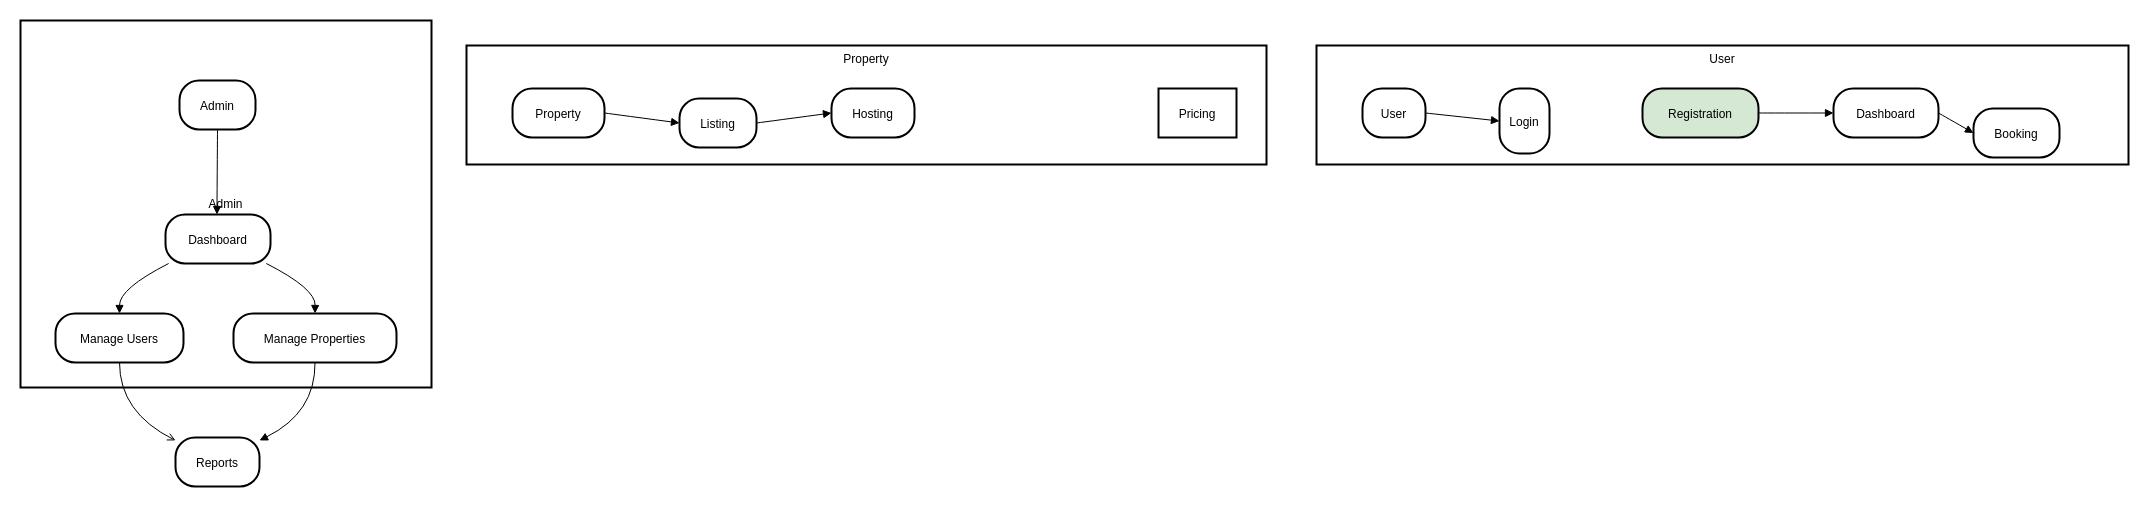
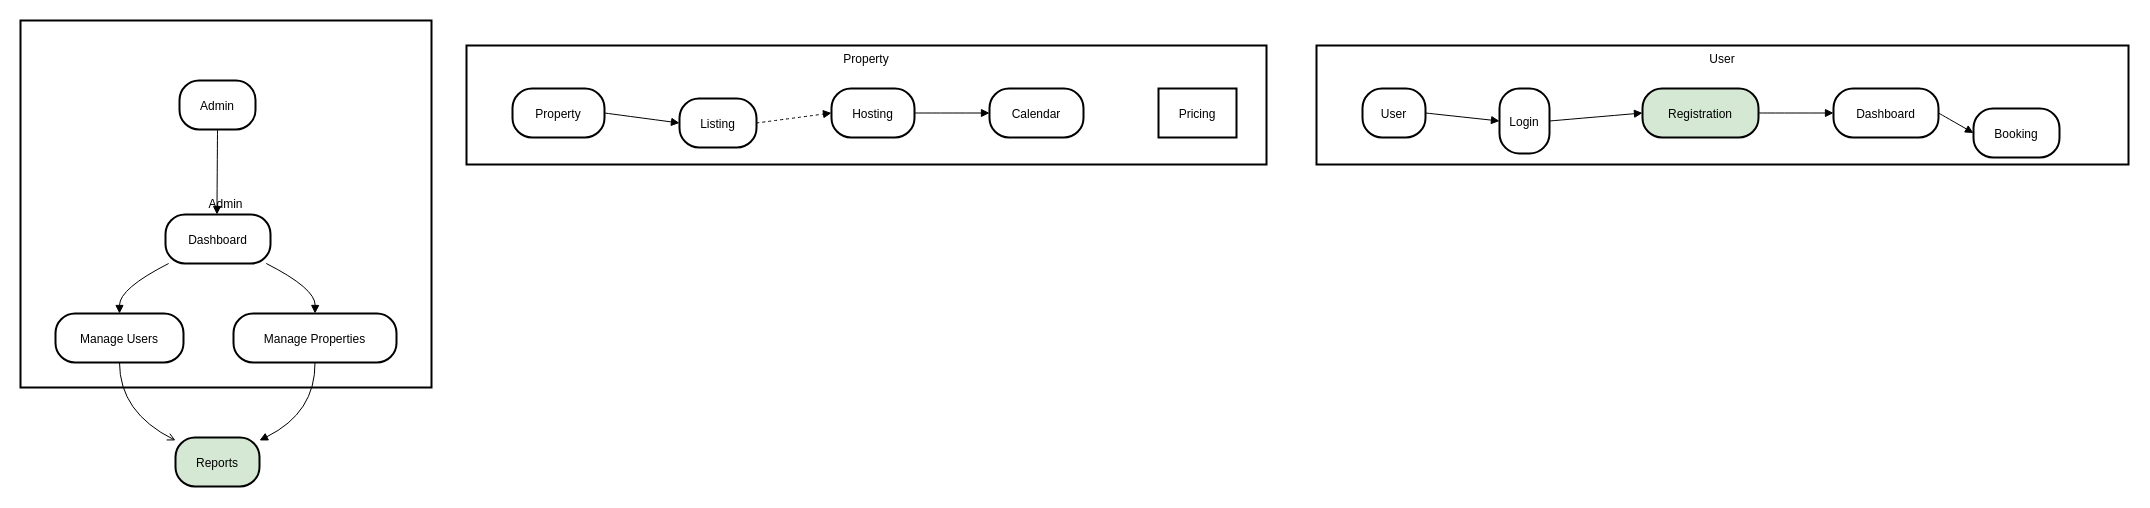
none -> (948, 113)
none -> (1037, 113)
none -> (1592, 117)
(790, 118) -> (790, 118)
(218, 462) -> (218, 462)
